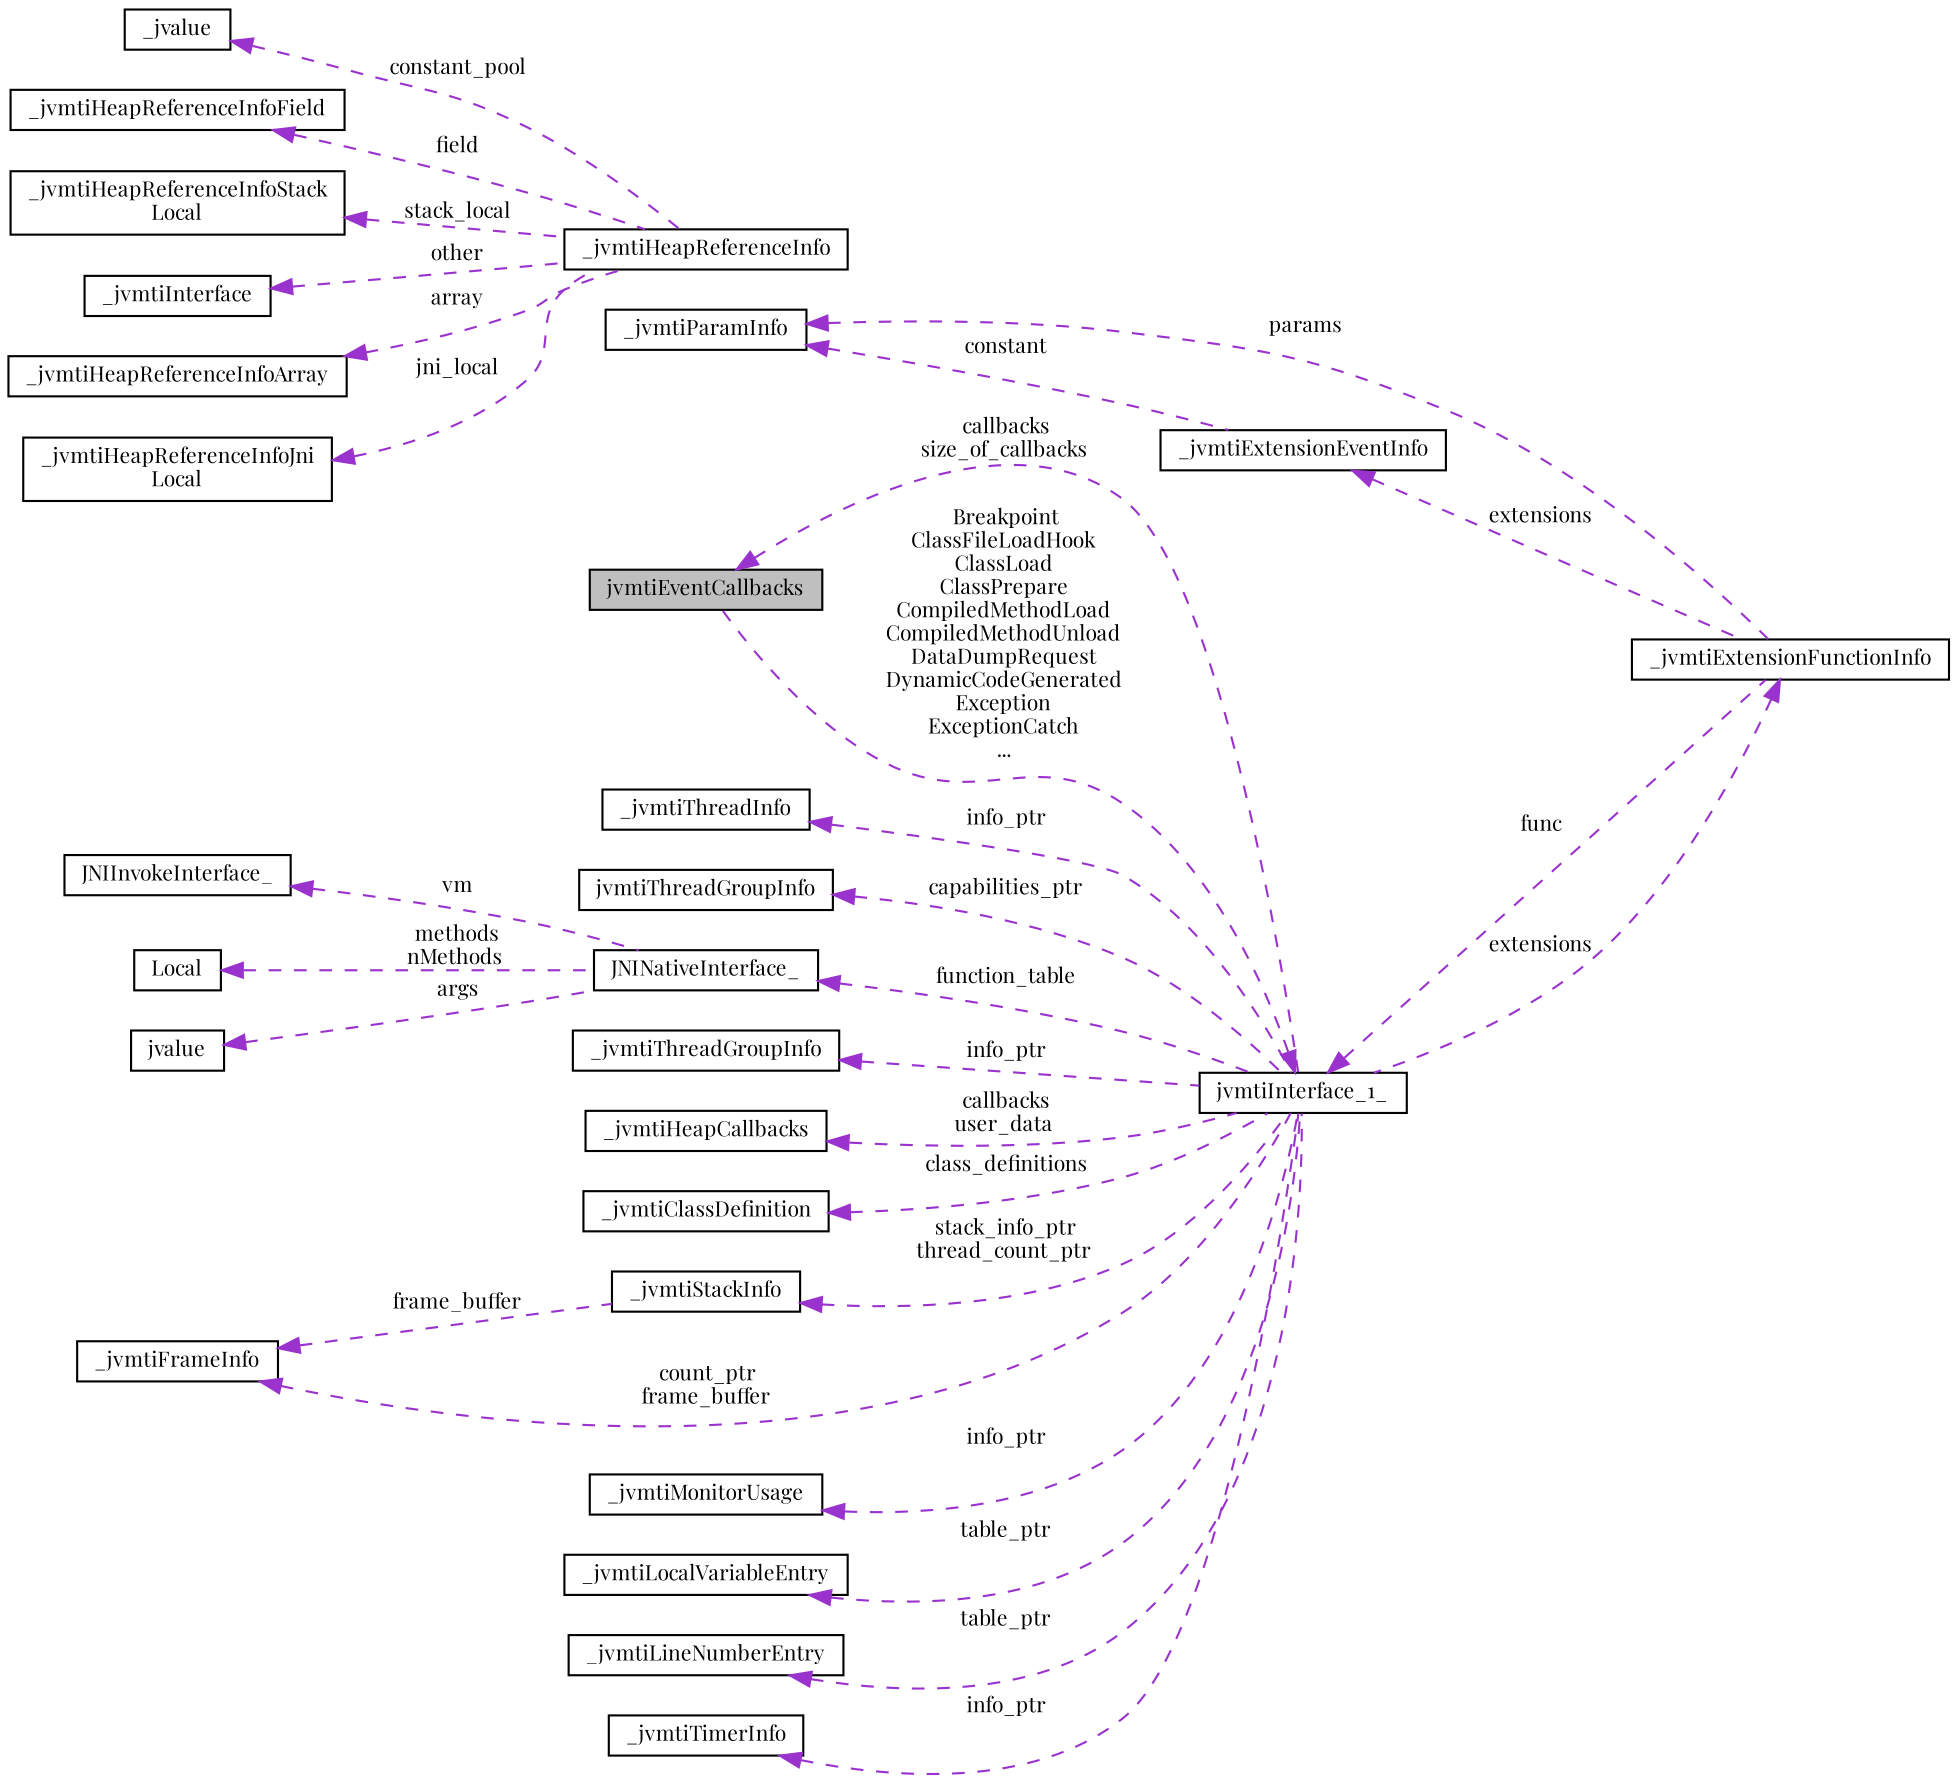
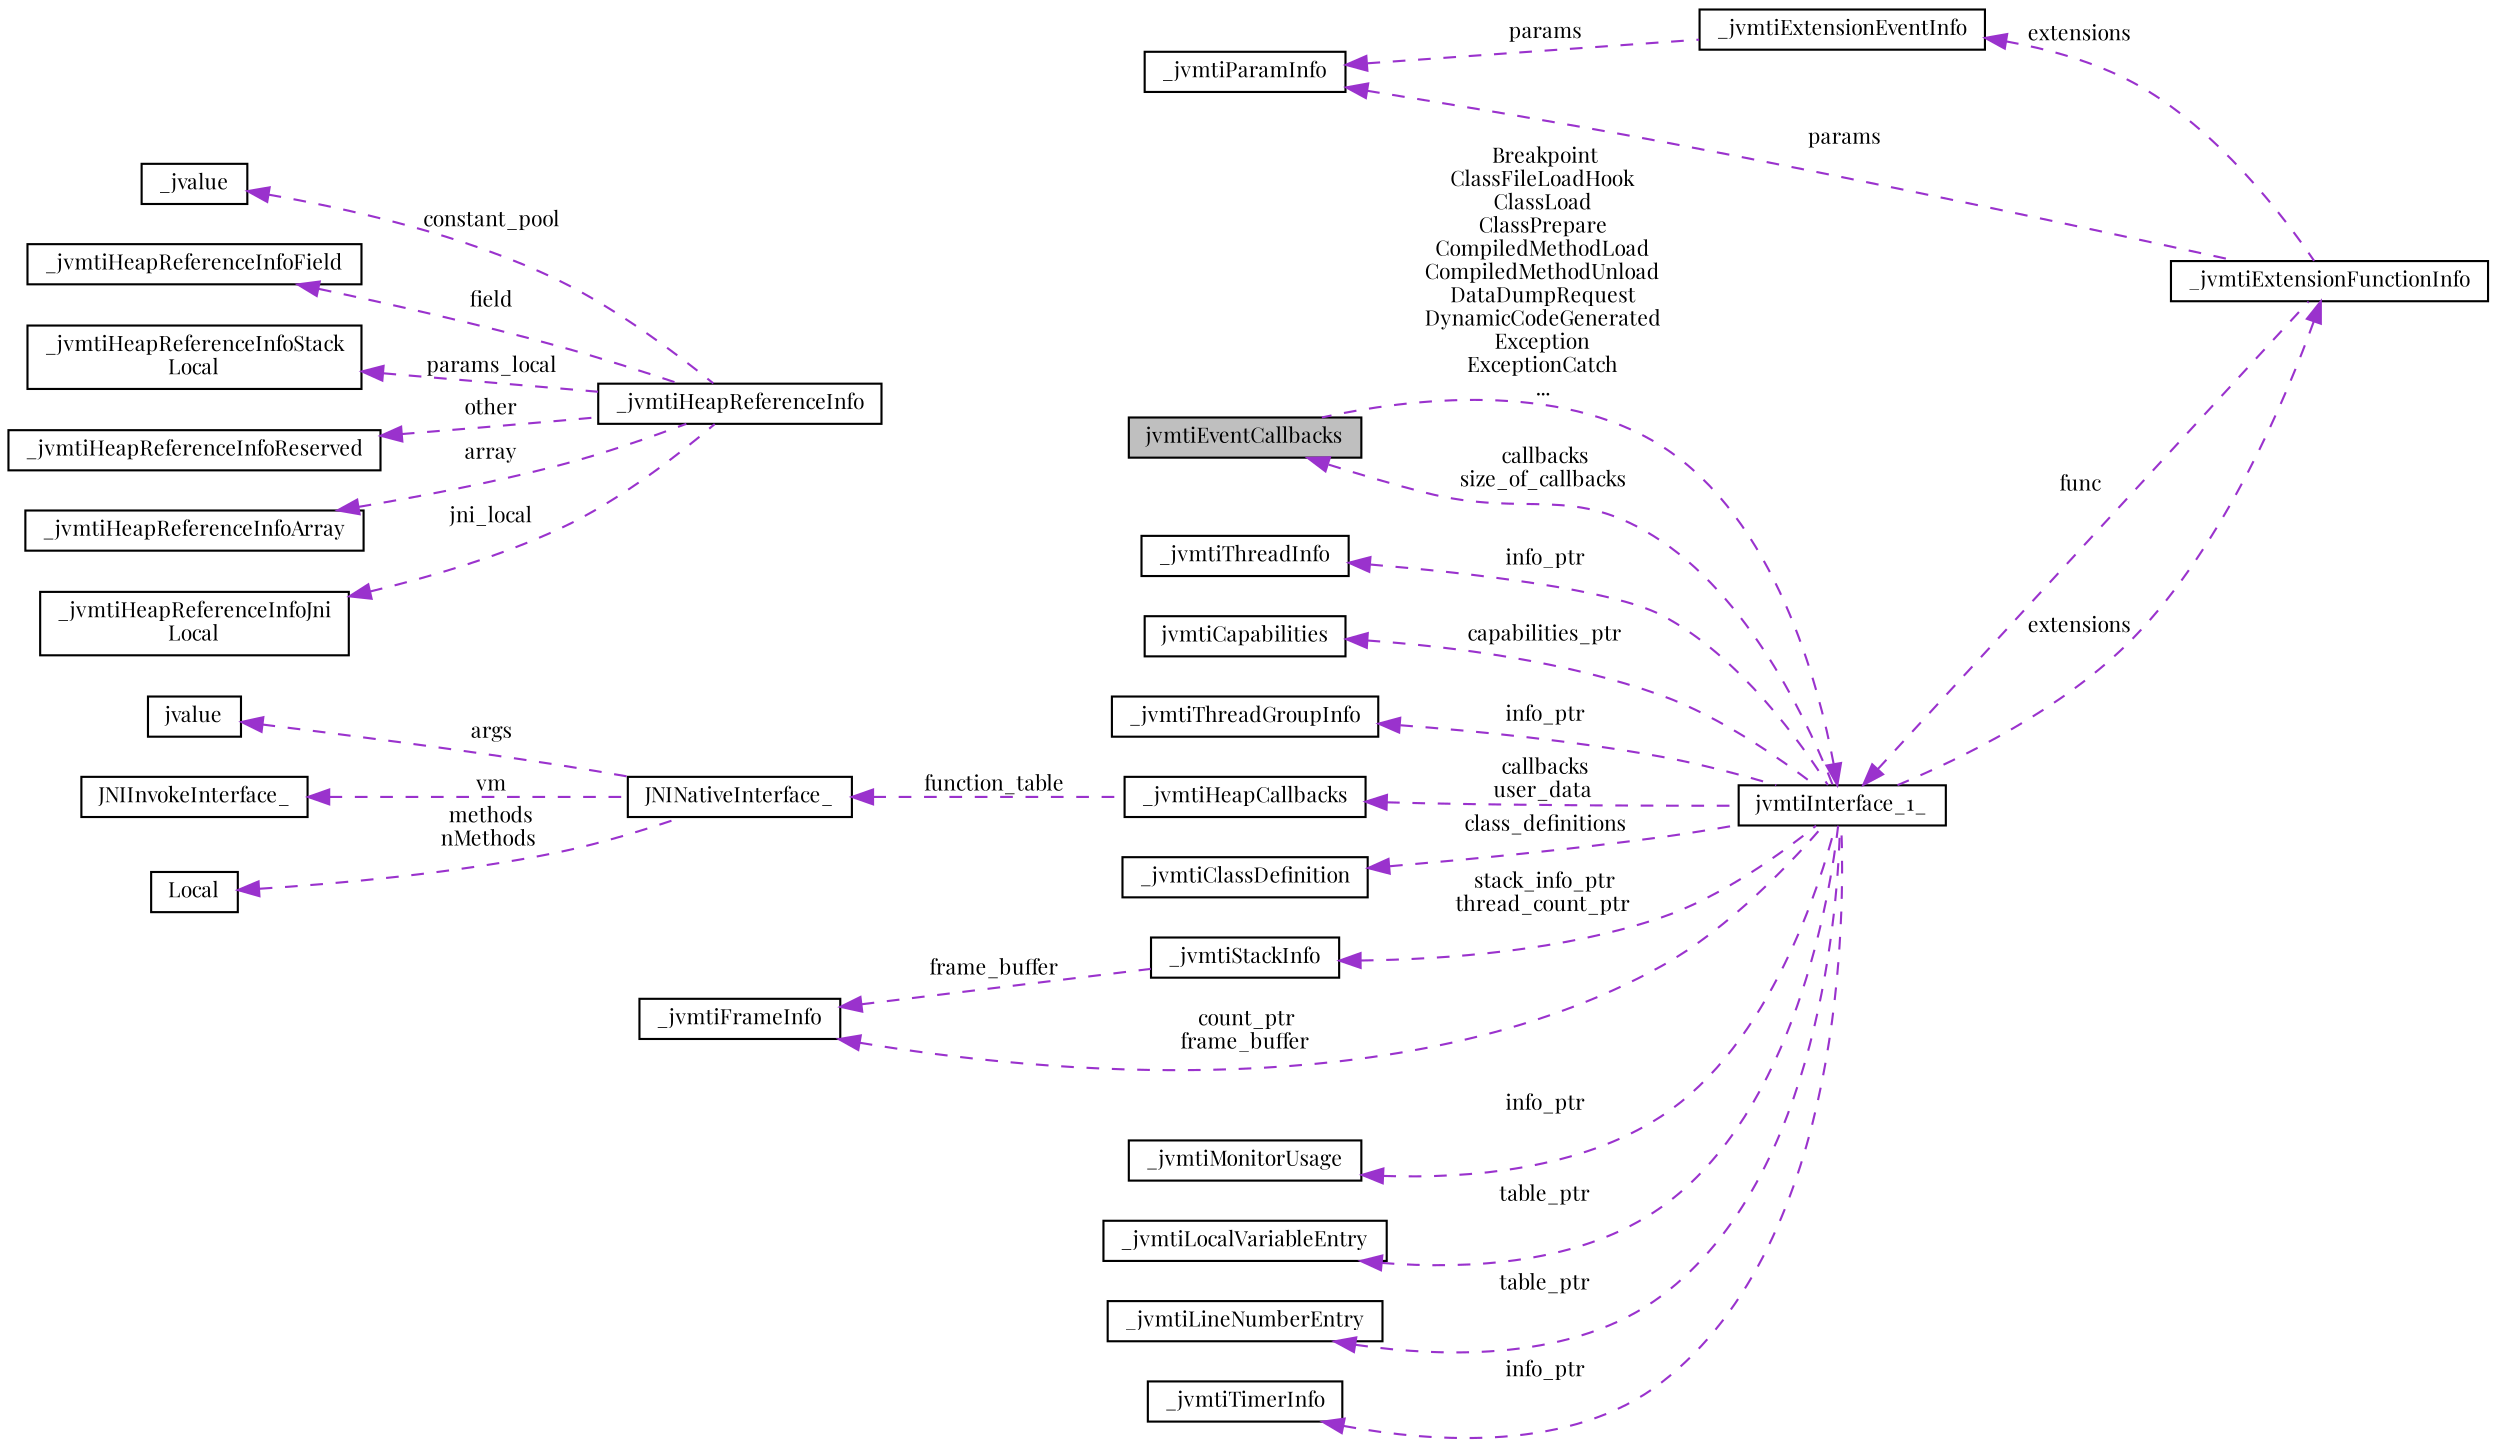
(456, 212) -> (489, 367)
(178, 296) -> (194, 450)
(1004, 348) -> (1543, 33)
(706, 890) -> (1245, 636)
(1048, 1015) -> (999, 797)
